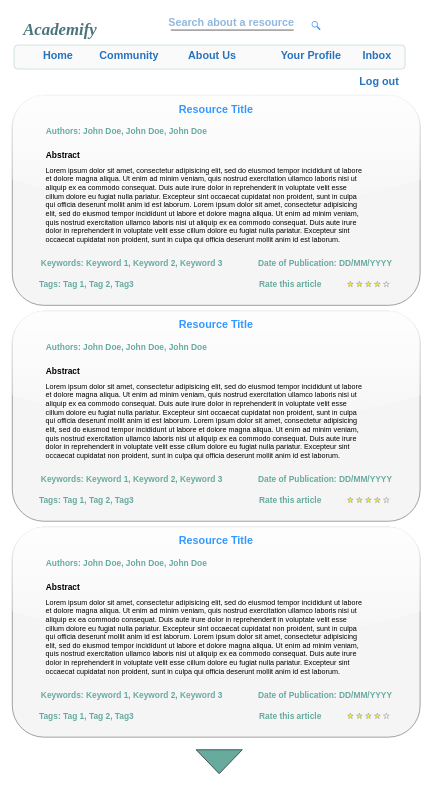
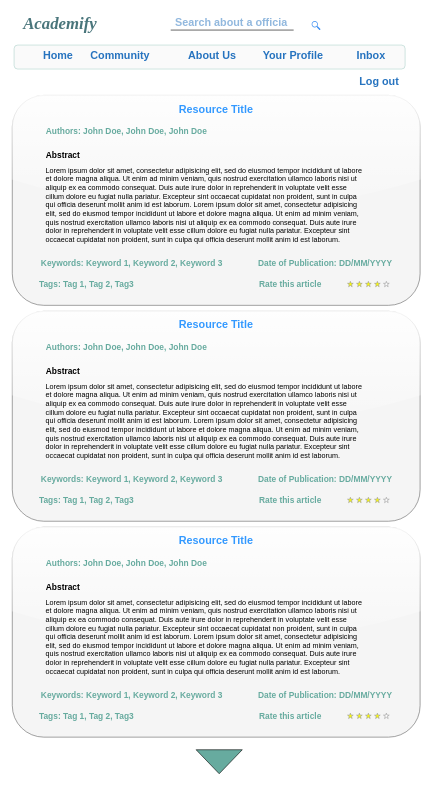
(231, 22) -> (231, 22)
(60, 29) -> (60, 23)
(129, 57) -> (120, 57)
(311, 57) -> (293, 57)
(377, 57) -> (371, 57)
